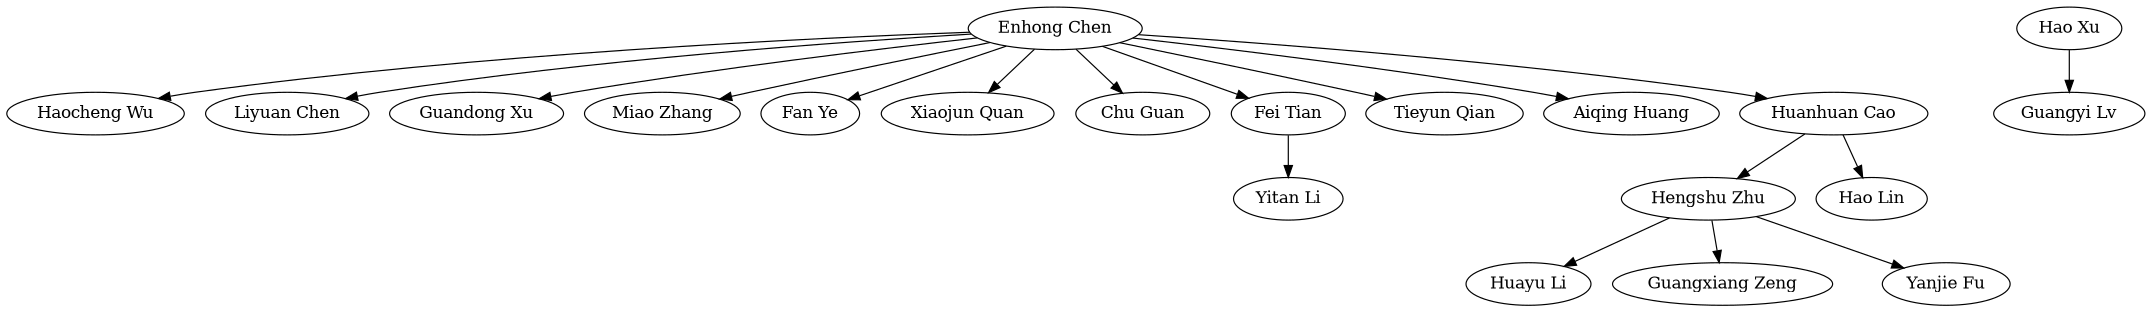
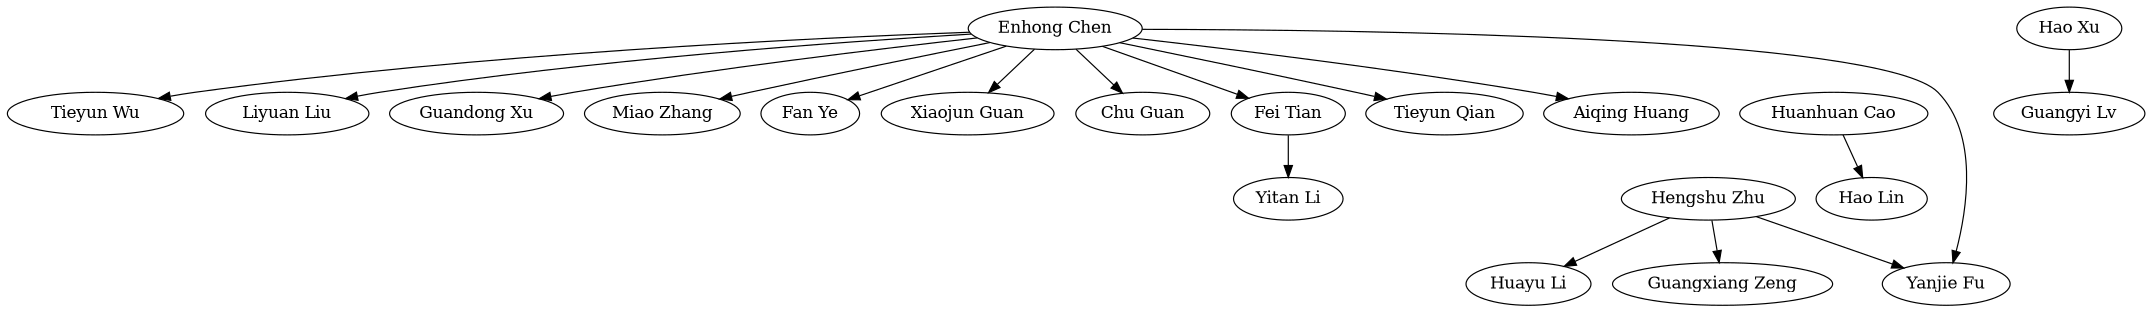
(1448, 60) -> (1626, 42)
(96, 114) -> (96, 114)
(287, 114) -> (287, 114)
(968, 114) -> (968, 114)
(1776, 153) -> none
